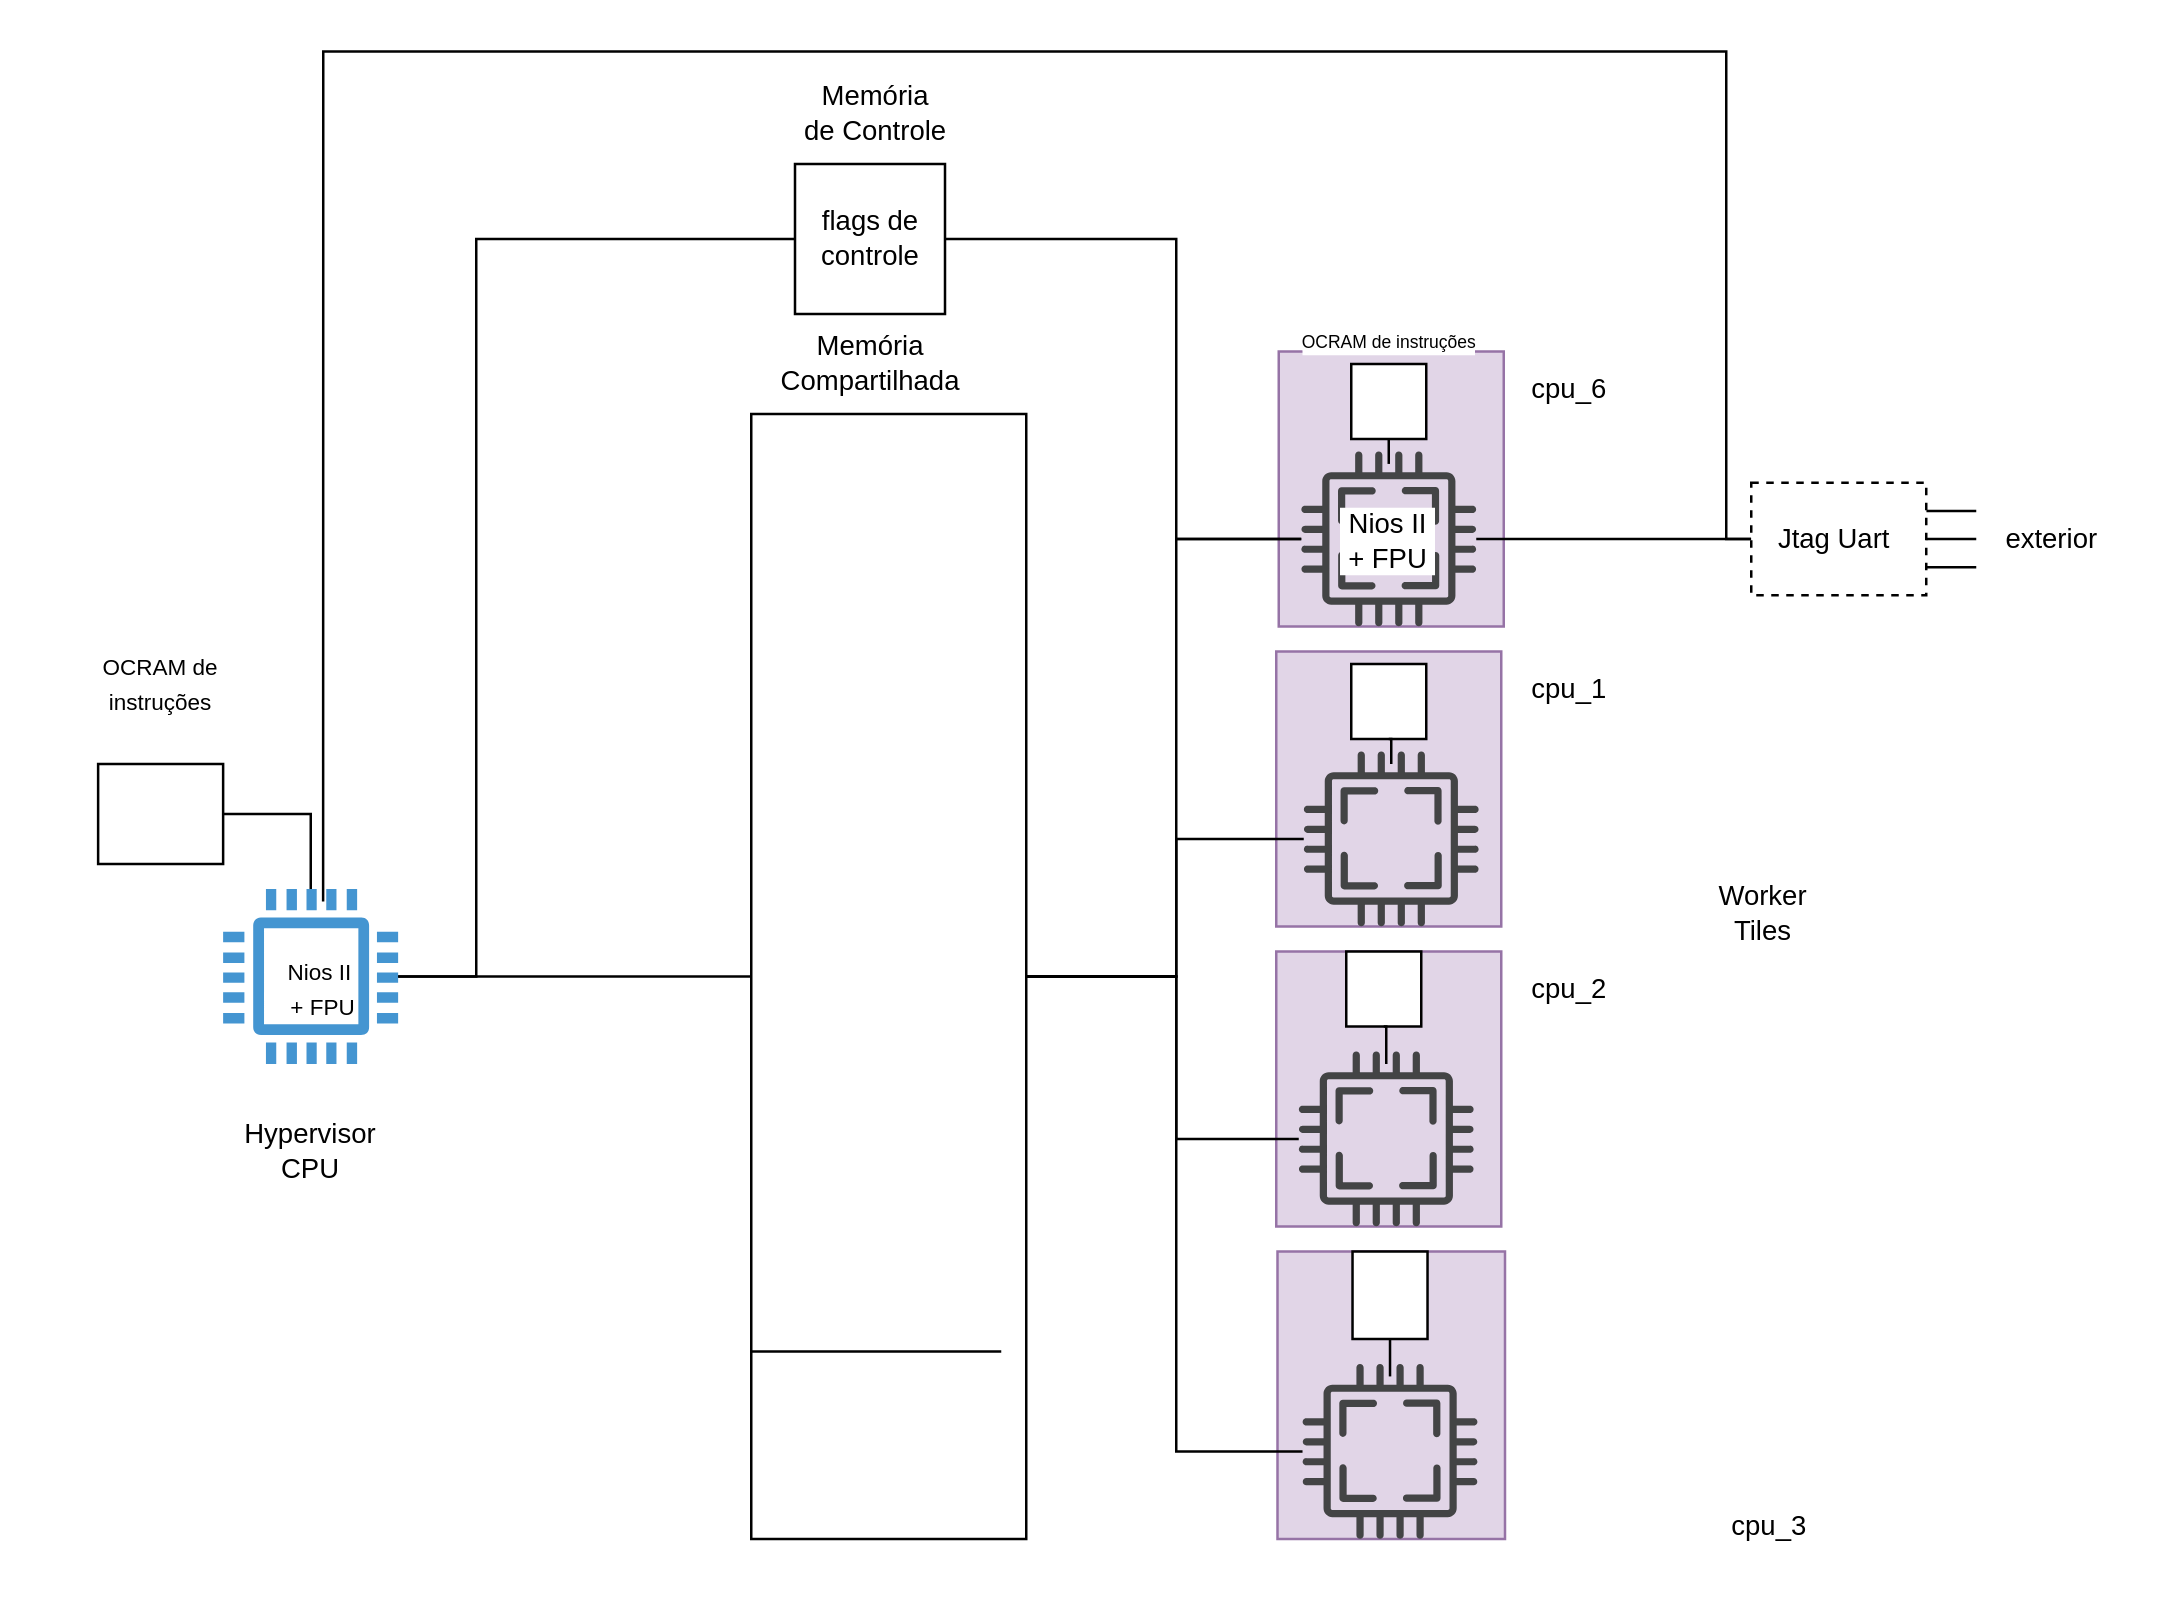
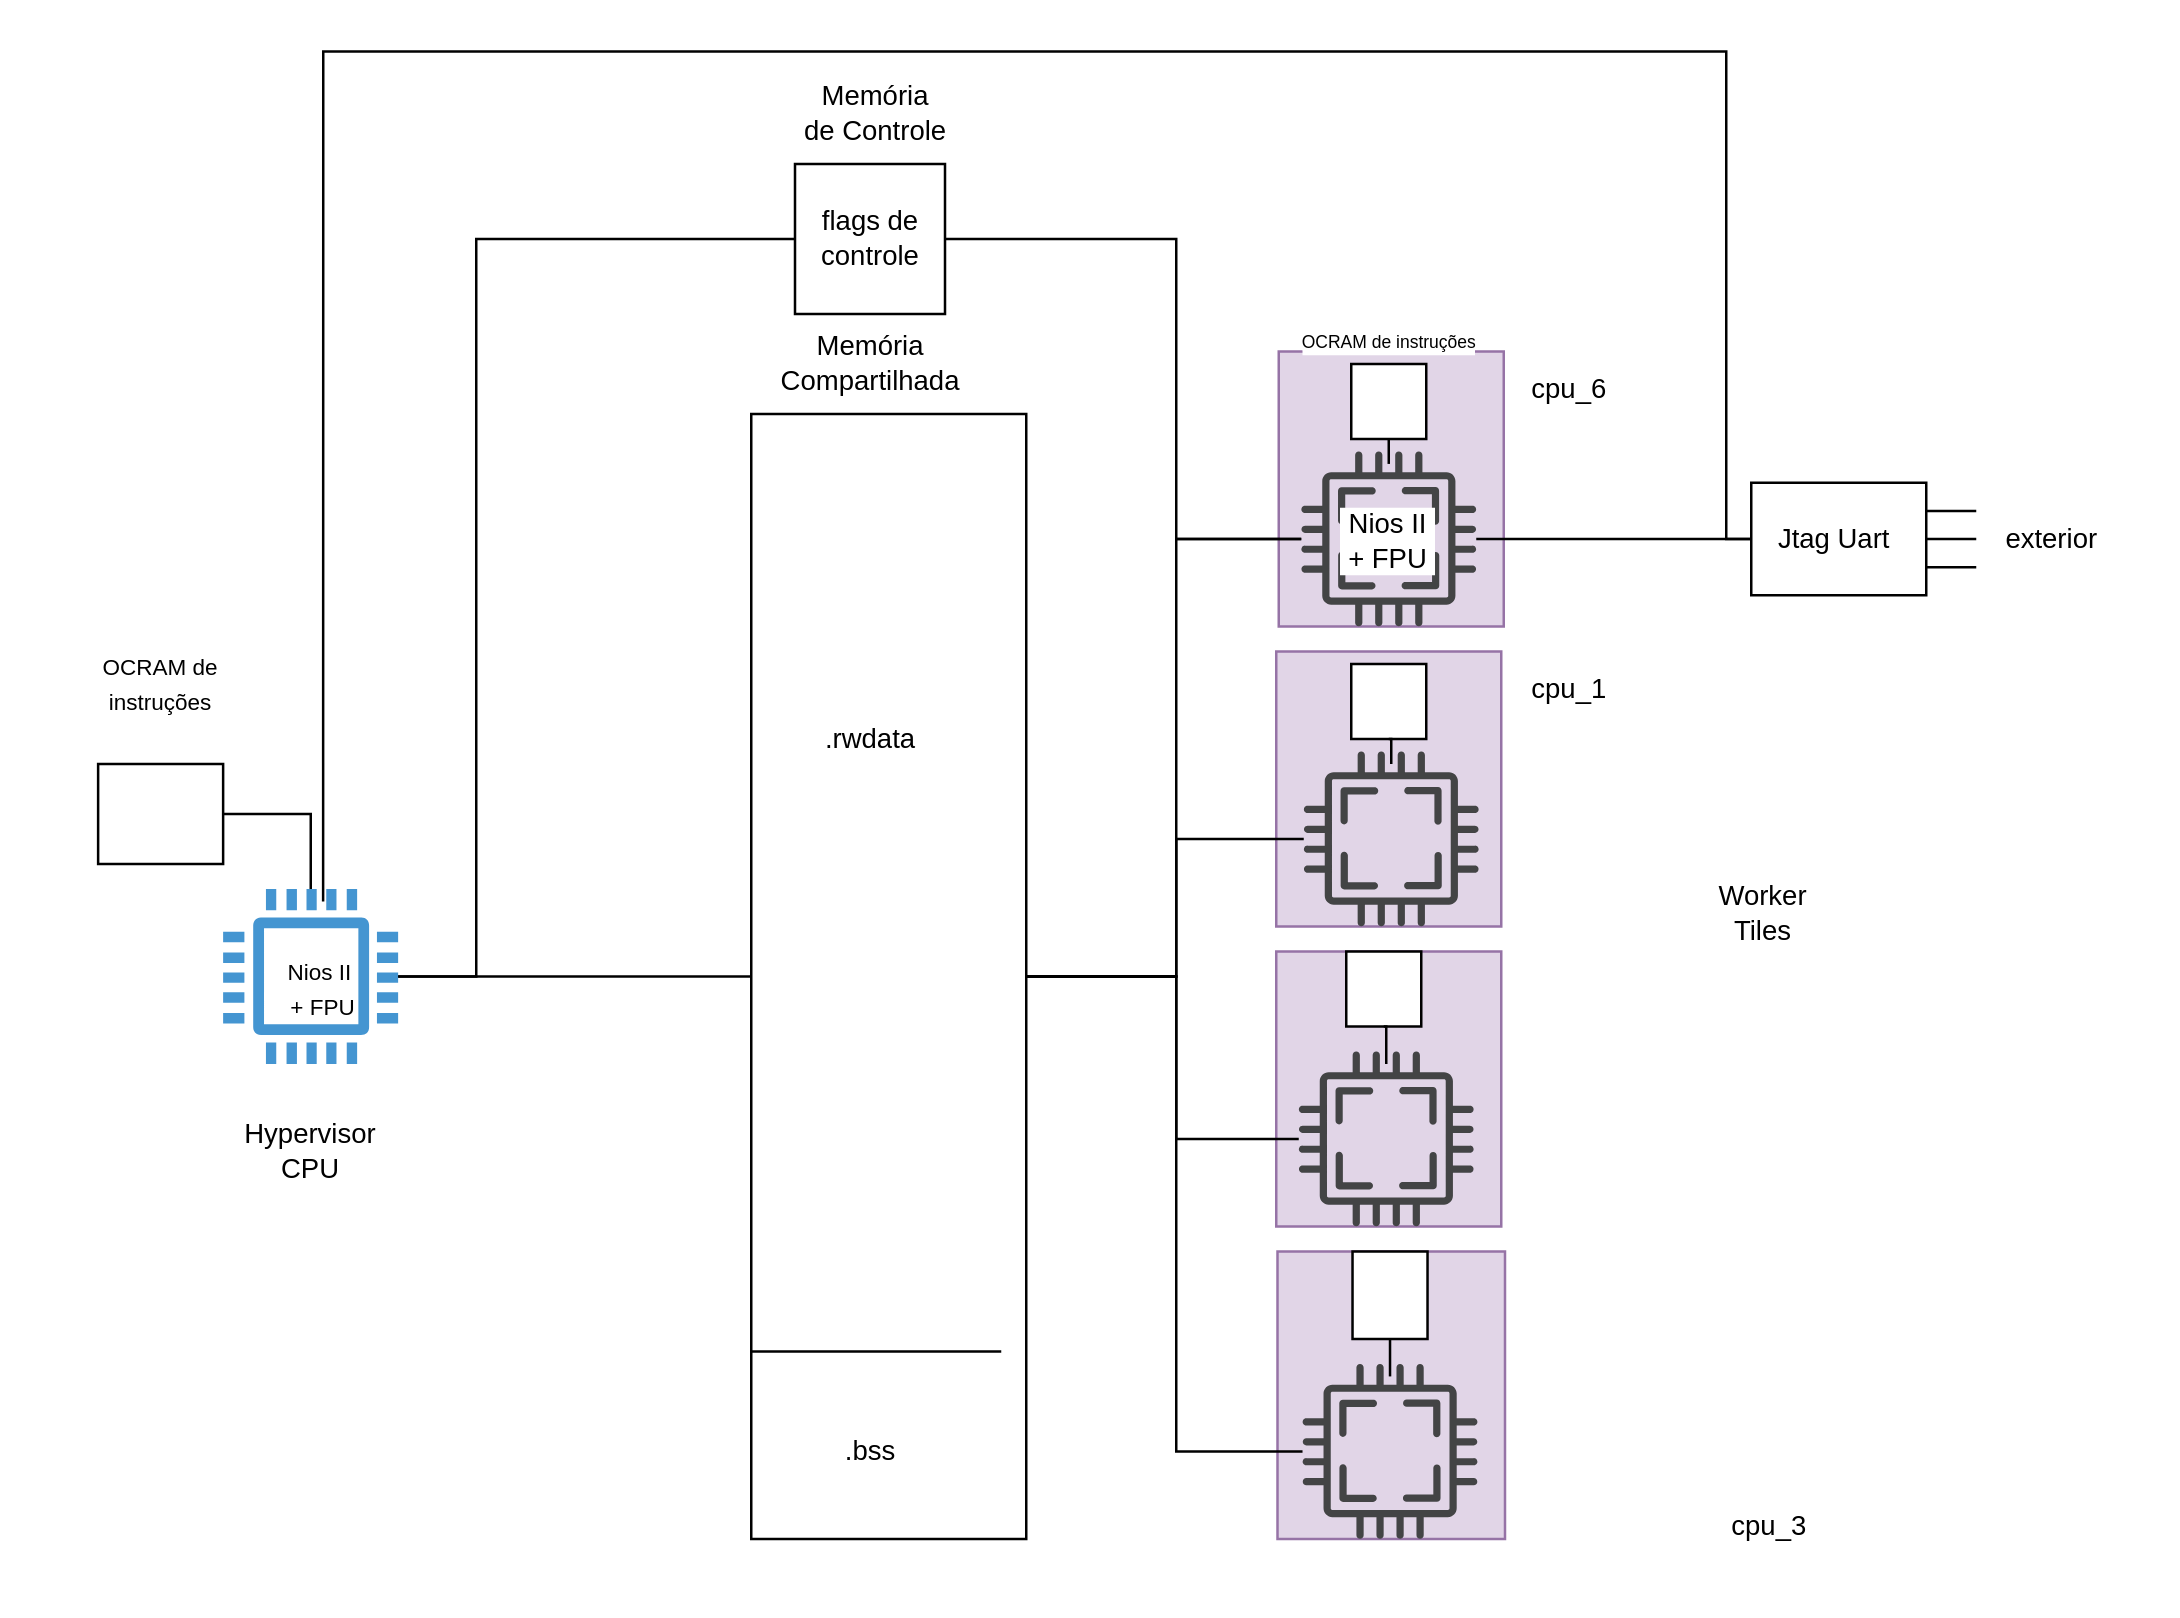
(1839, 539) -> (1839, 539)
none -> (870, 739)
(1568, 989) -> none
none -> (870, 1451)
